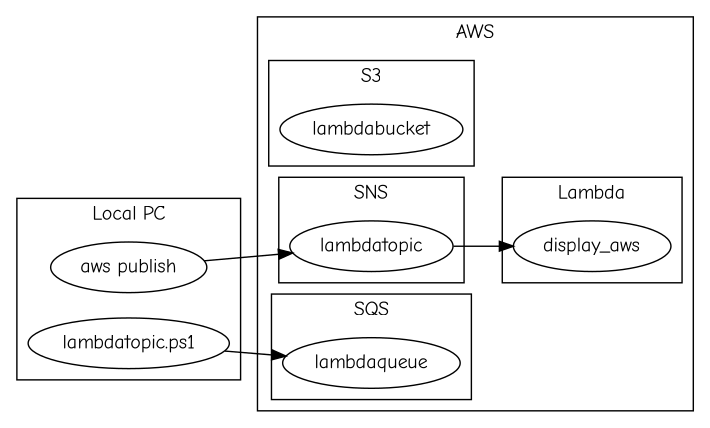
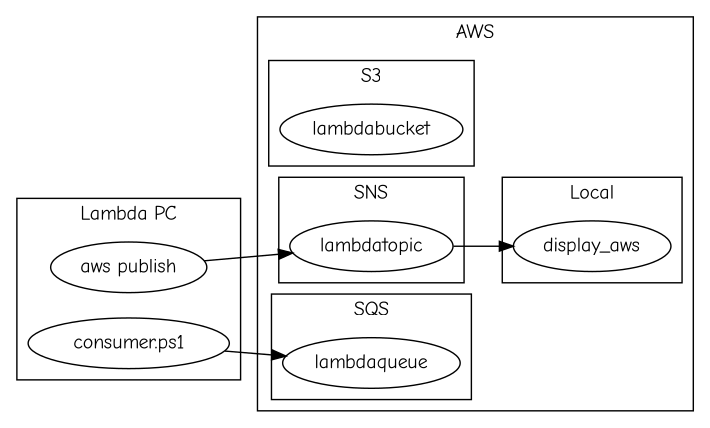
(592, 193) -> (592, 193)
(129, 215) -> (129, 215)
(129, 343) -> (129, 343)
